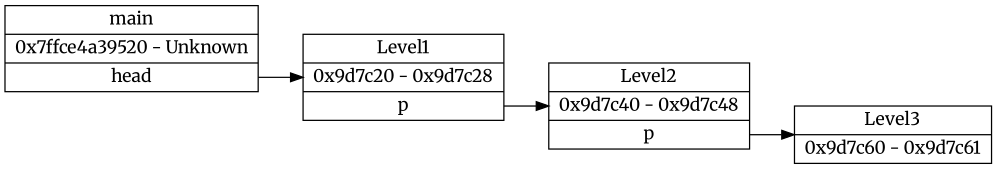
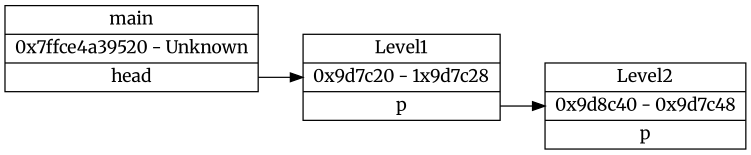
(403, 77) -> (402, 77)
(649, 105) -> (645, 105)
(893, 135) -> none
